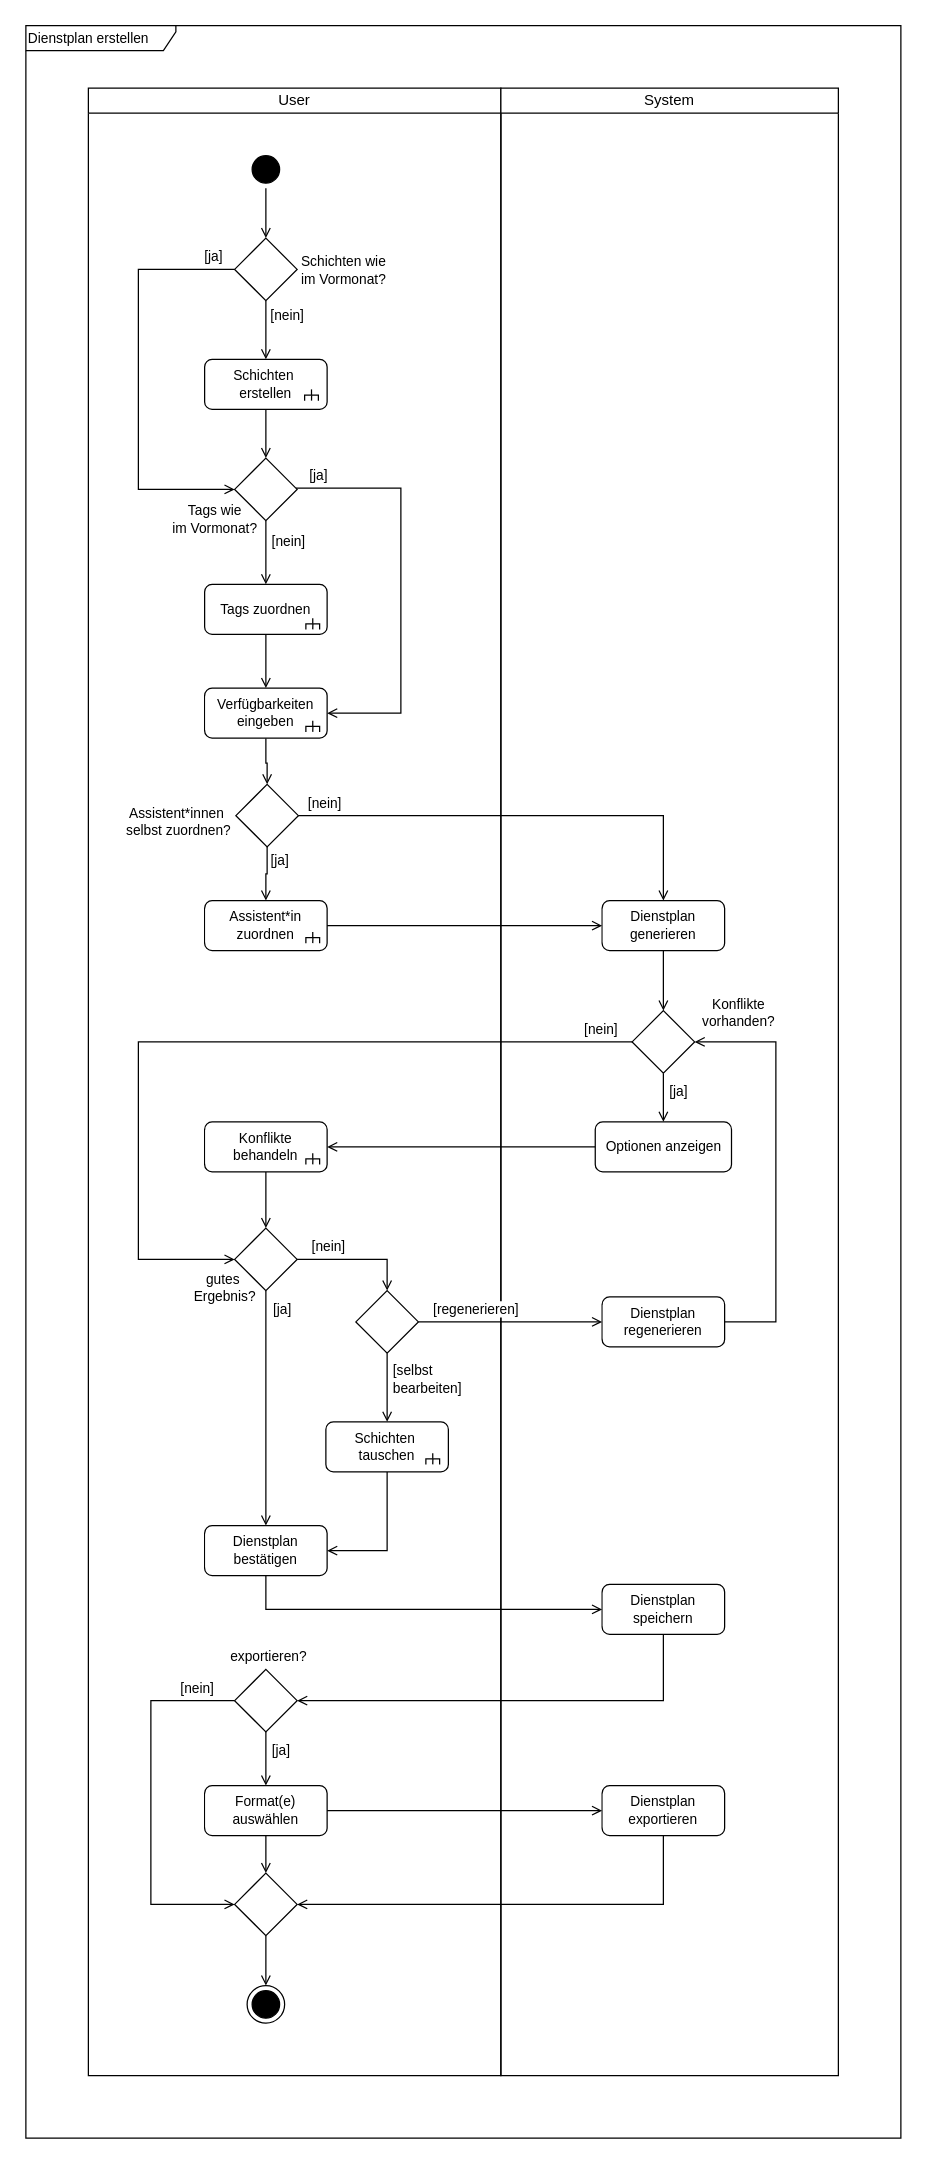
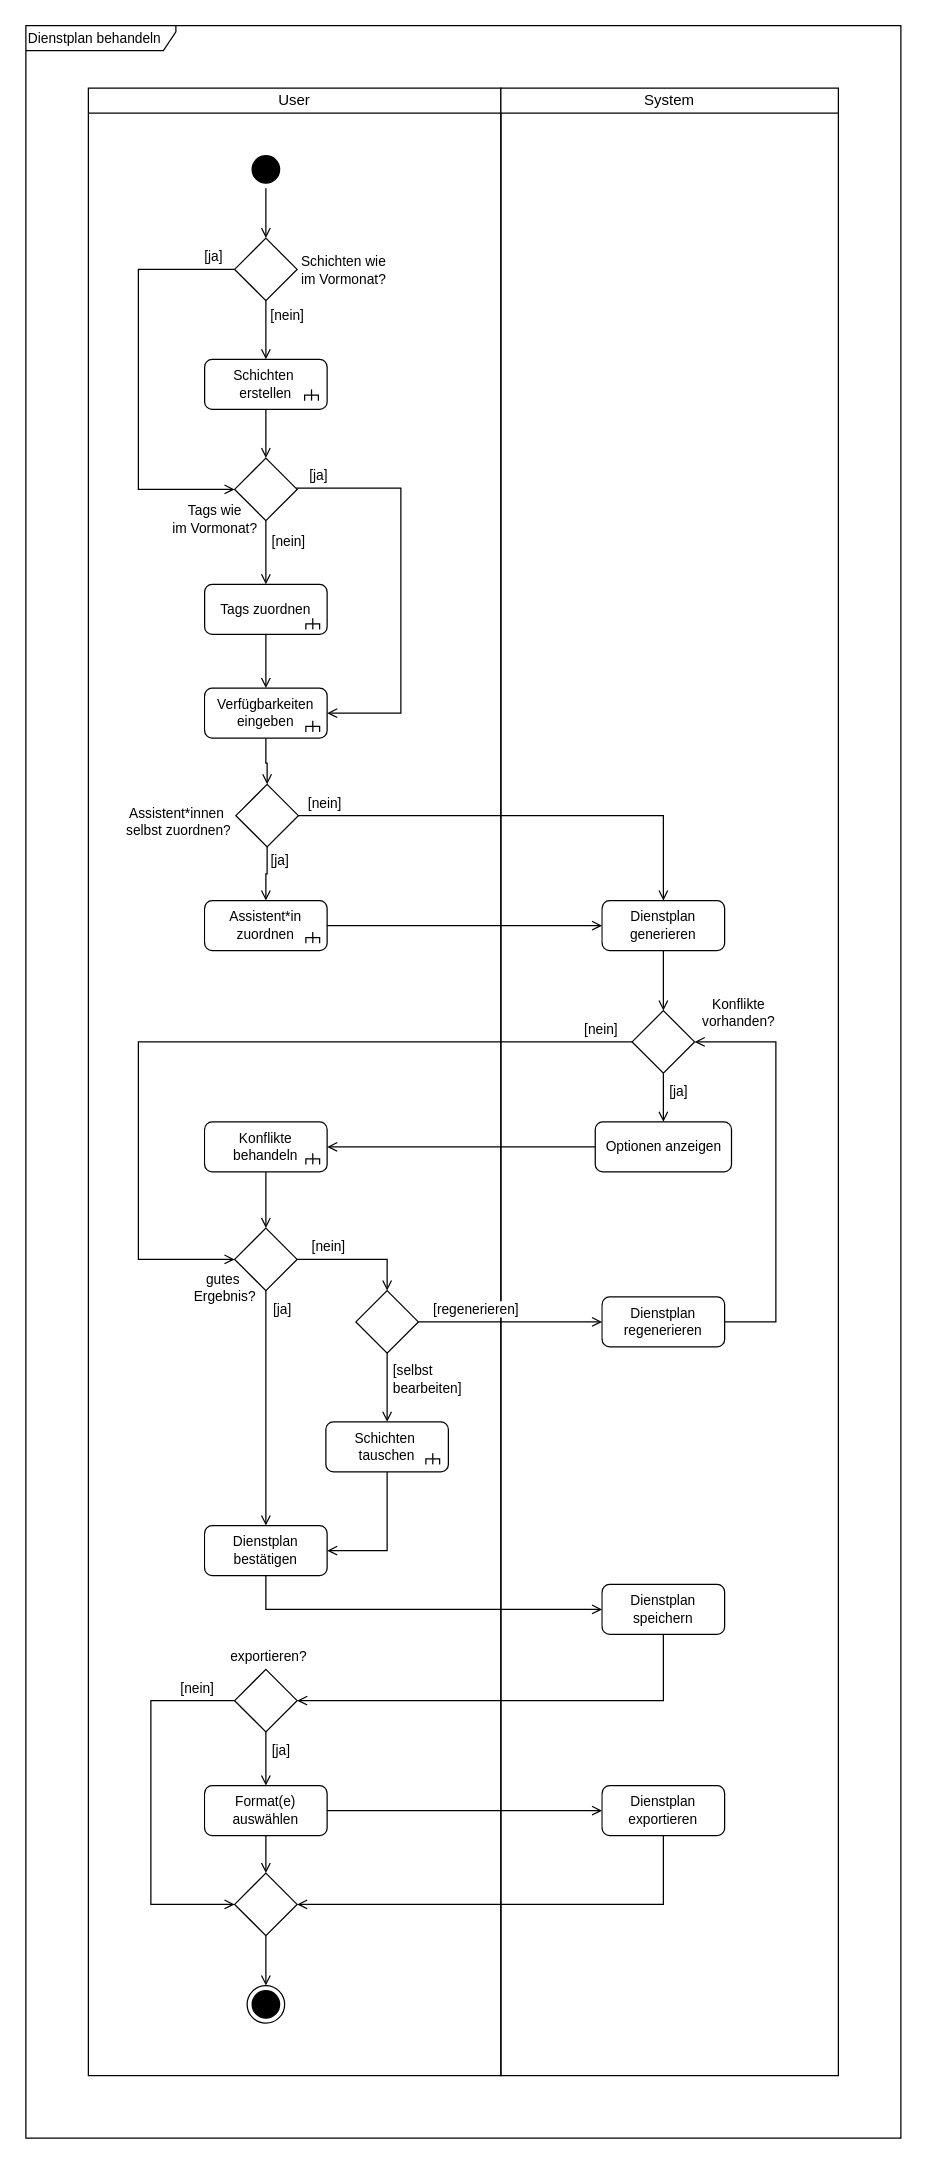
(96, 38) -> (98, 38)
